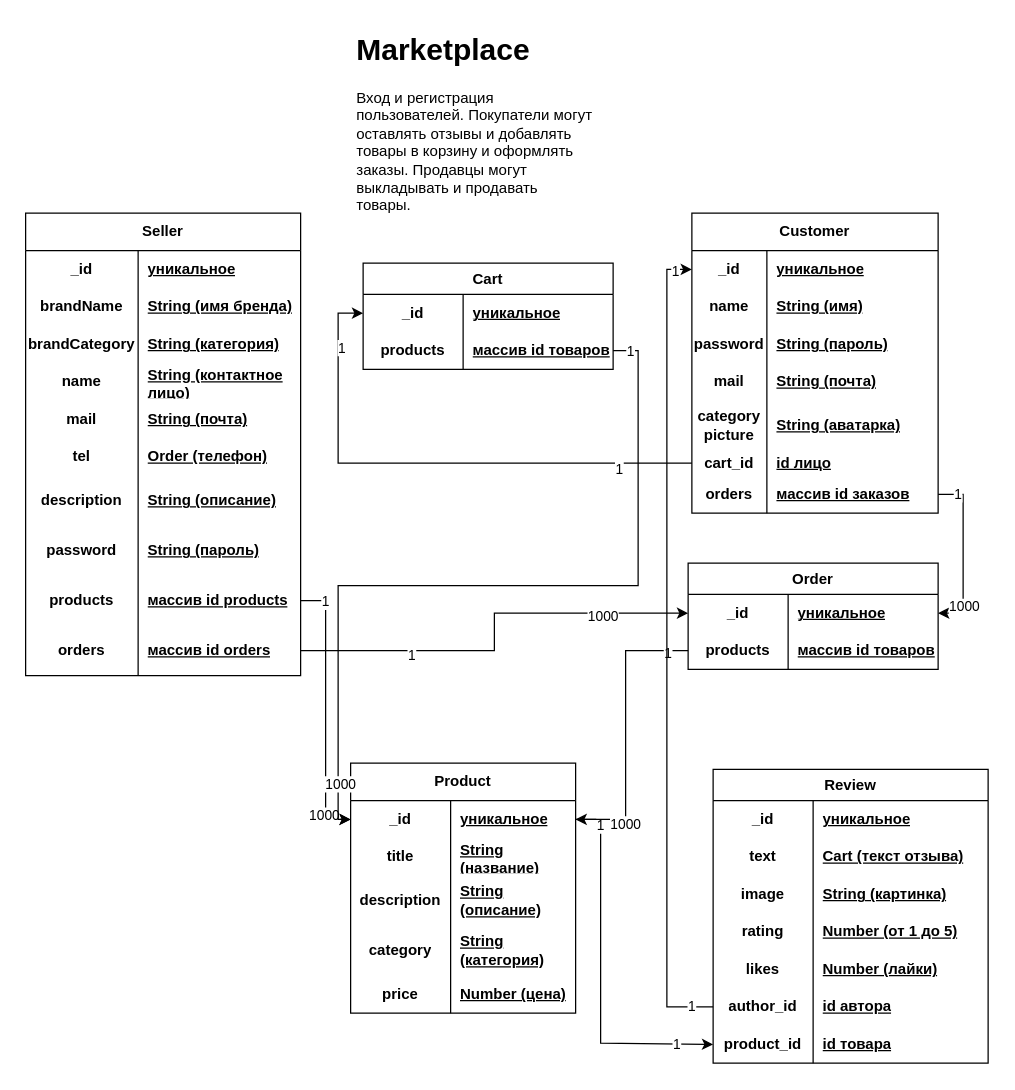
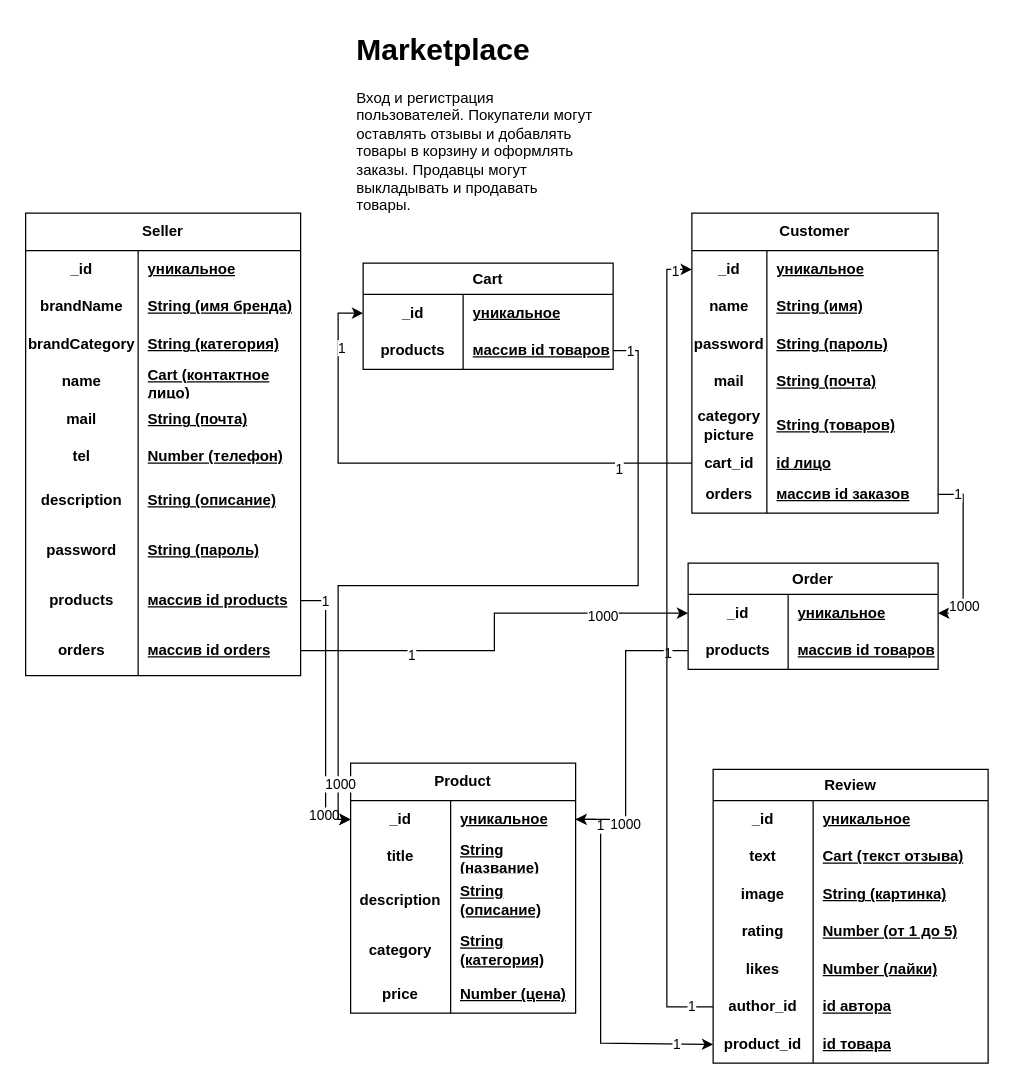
(224, 382) -> (224, 382)
(844, 426) -> (840, 426)
(209, 457) -> (213, 457)
